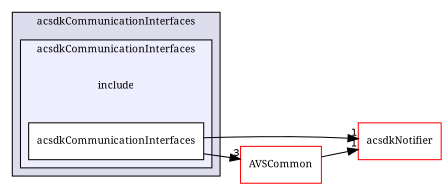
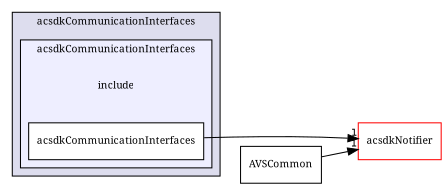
(217, 156) -> none
(281, 165) -> (281, 165)
